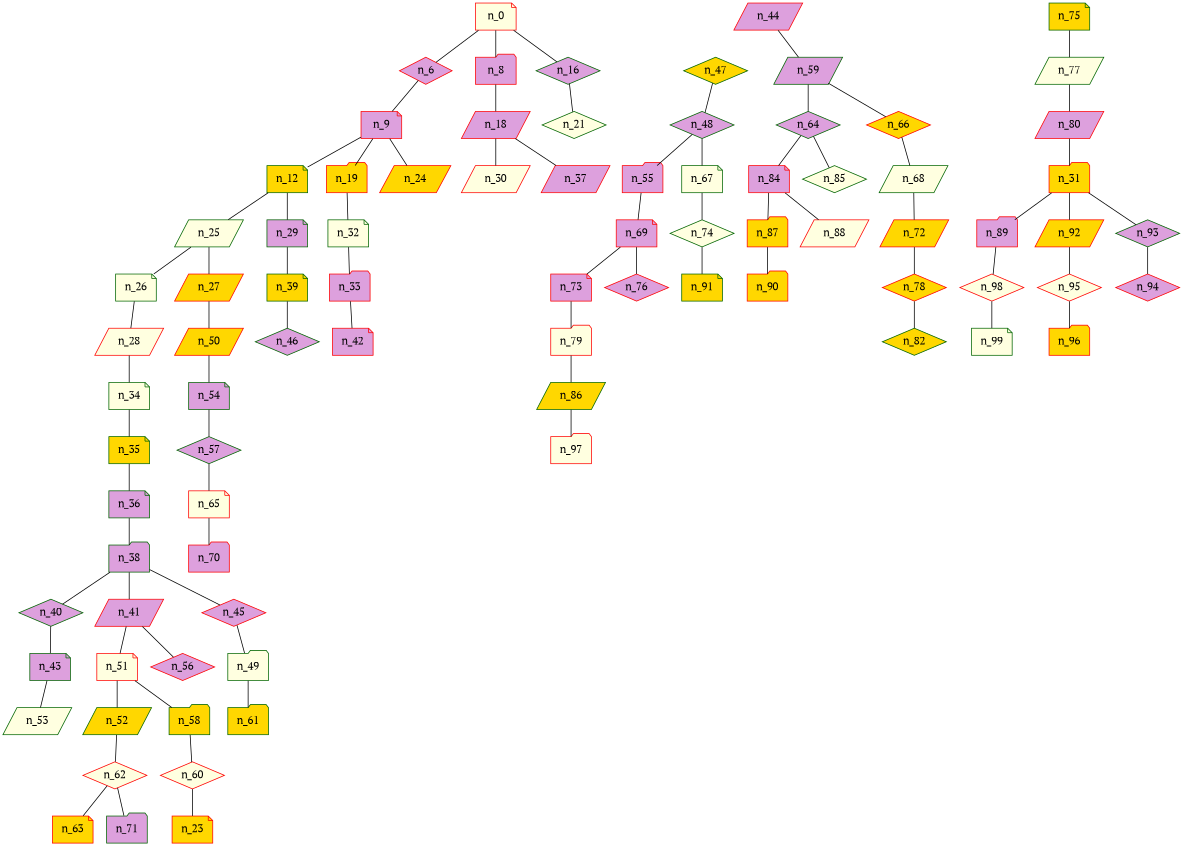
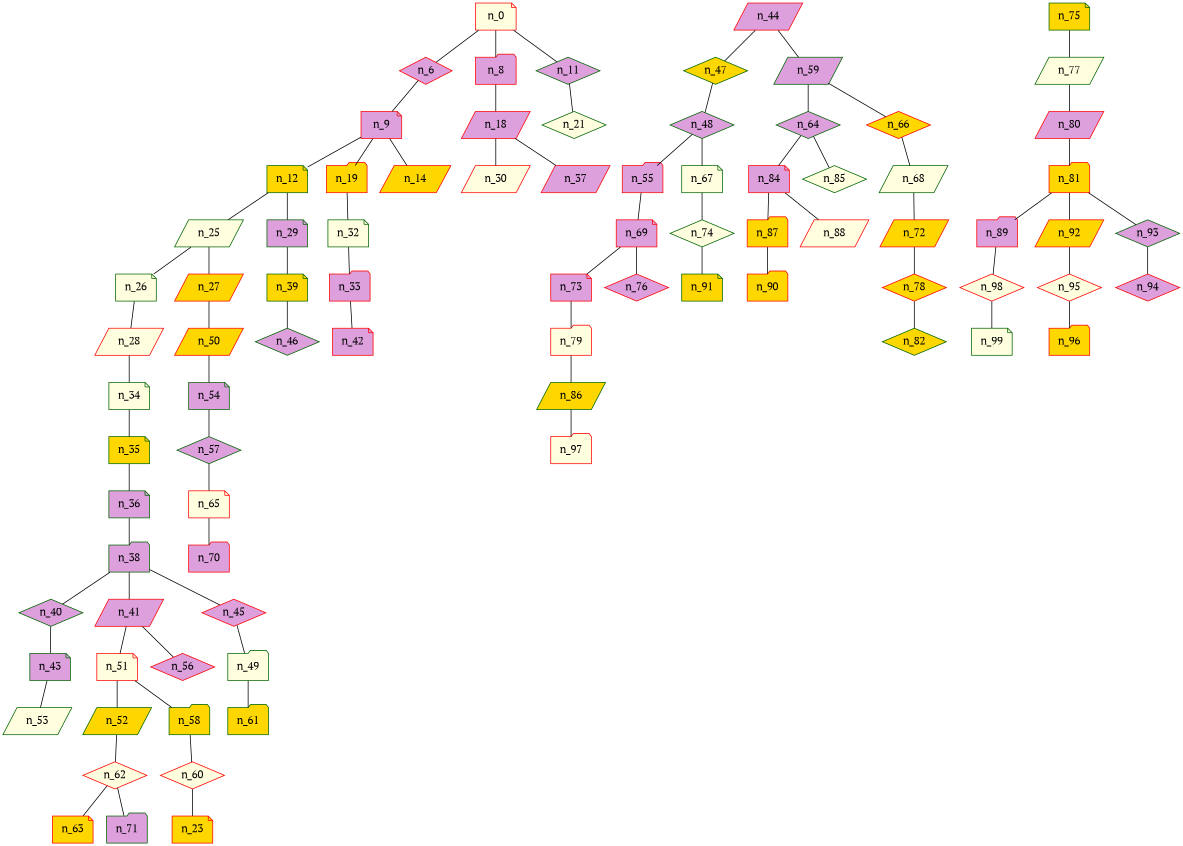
none -> (740, 46)
(568, 71) -> (568, 71)
(415, 179) -> (415, 179)
(1069, 179) -> (1069, 179)
